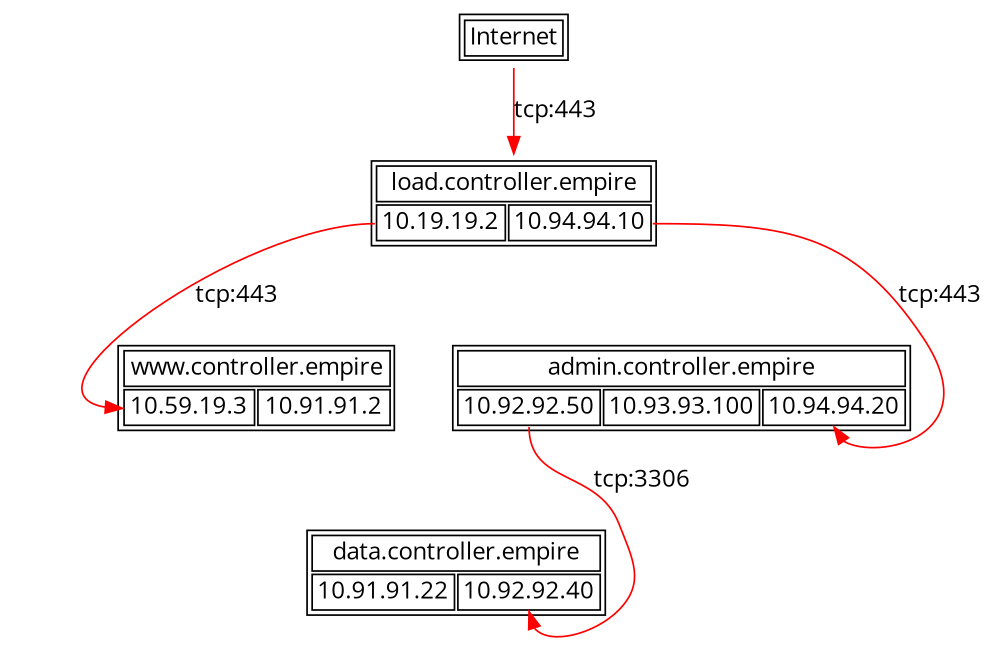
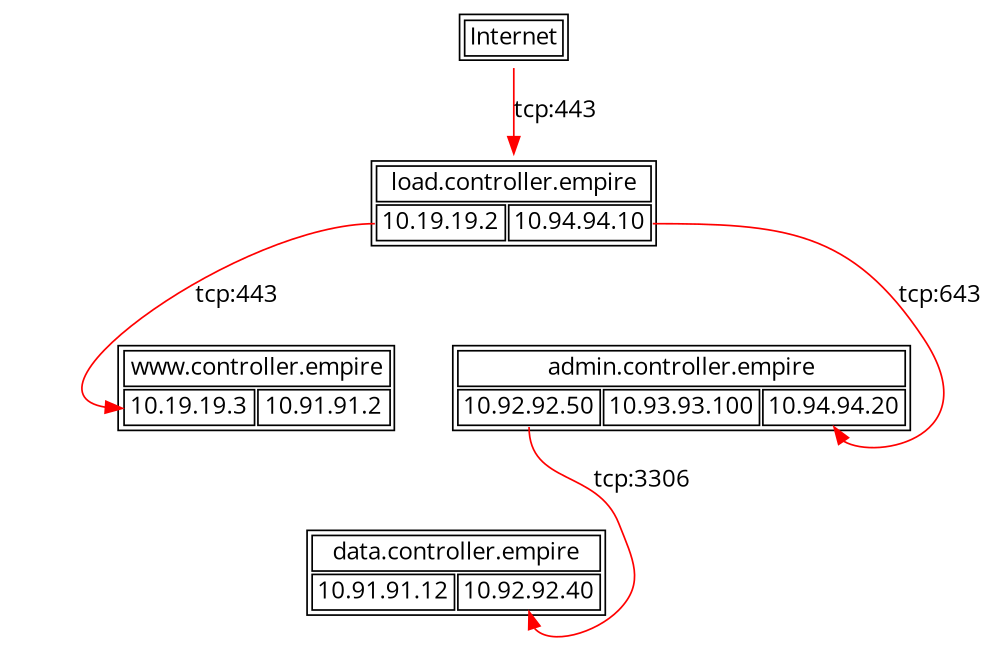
(940, 296) -> (940, 296)
(189, 407) -> (189, 407)
(383, 591) -> (383, 591)
